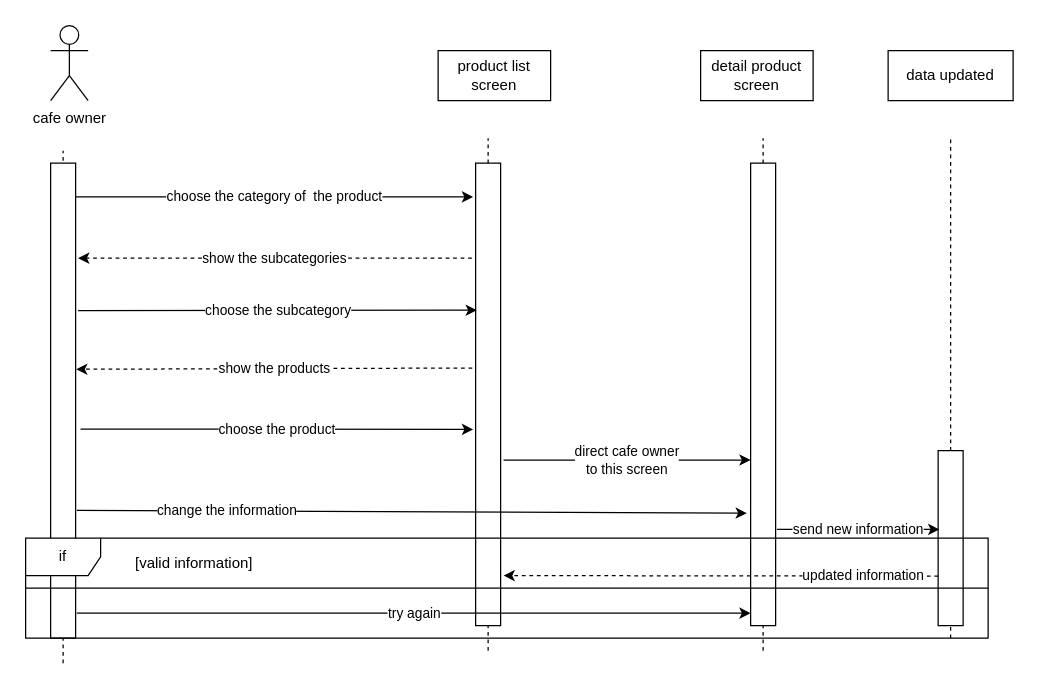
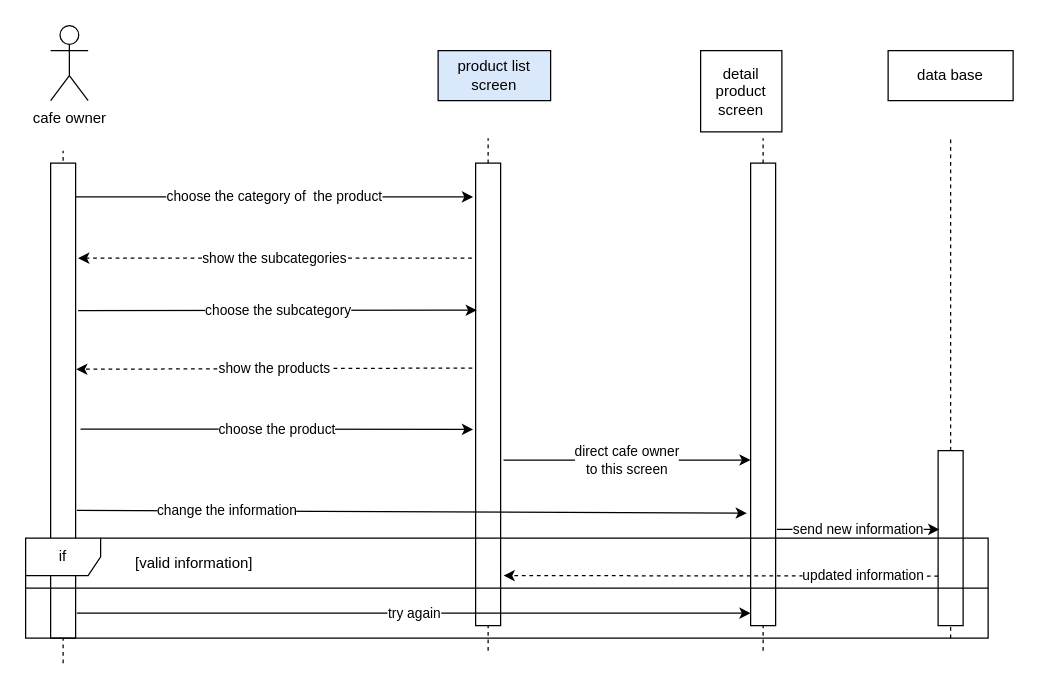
(494, 76) -> (494, 76)
(757, 76) -> (741, 91)
(951, 76) -> (951, 76)
